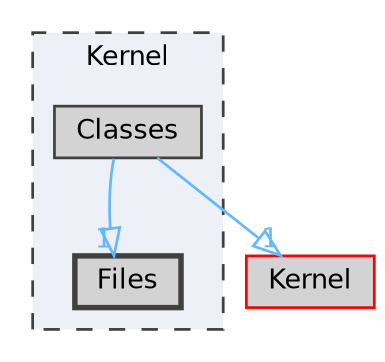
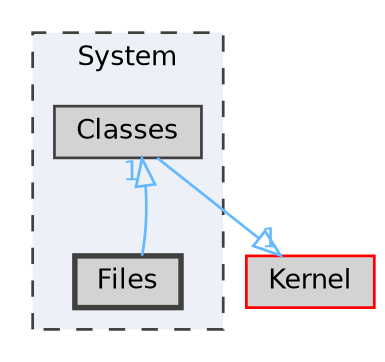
(128, 59) -> (128, 59)
(110, 193) -> (146, 221)
